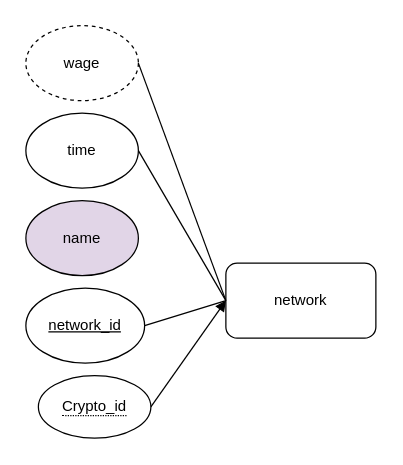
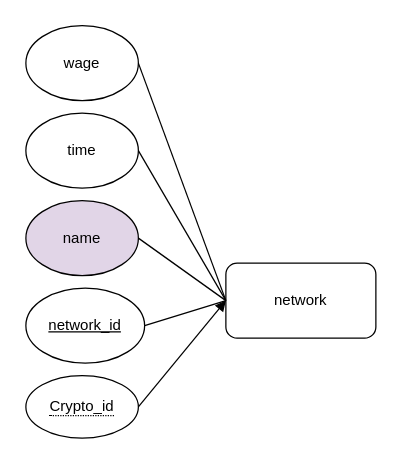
(82, 63) -> (82, 63)
none -> (179, 267)
(94, 407) -> (82, 407)
